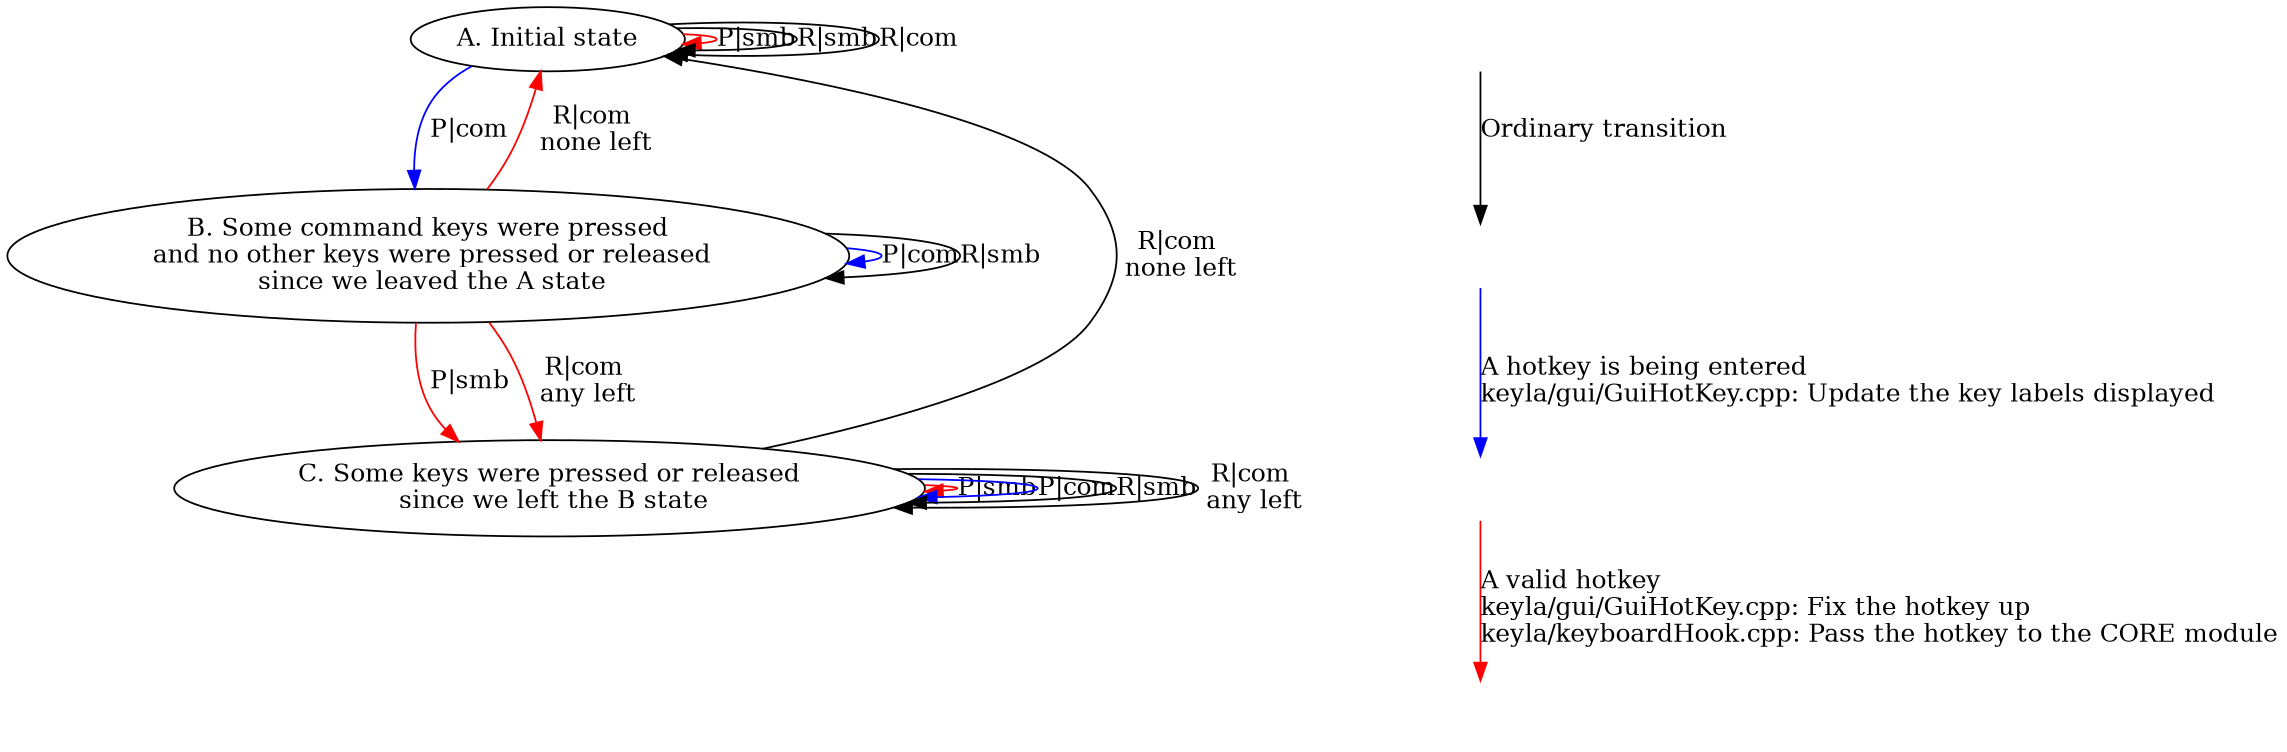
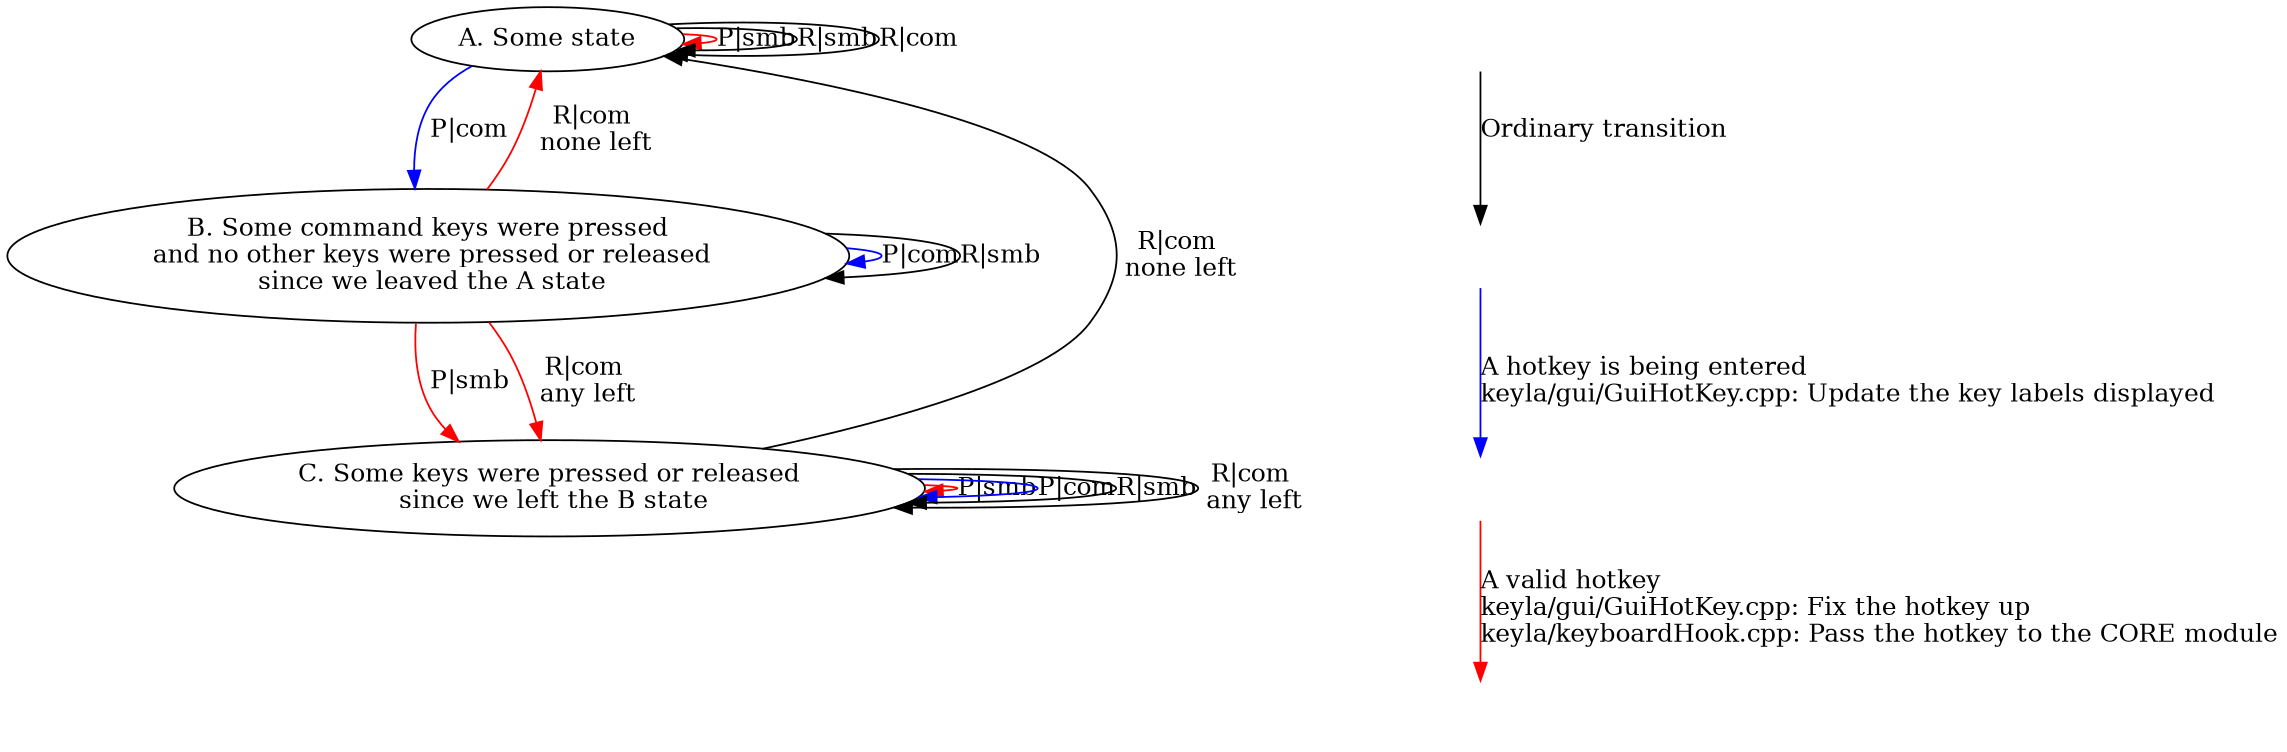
(548, 39) -> (548, 39)
